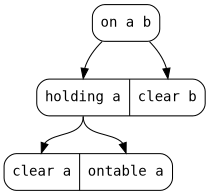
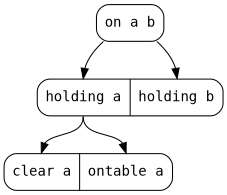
(167, 97) -> (177, 97)
